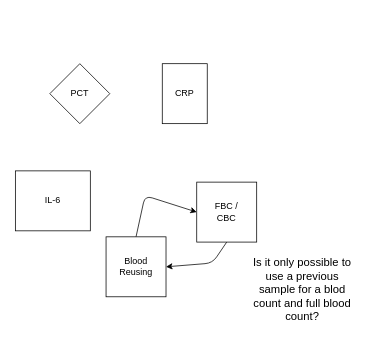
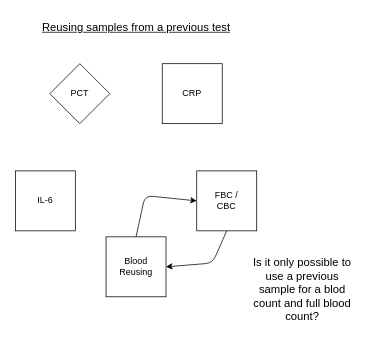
none -> (136, 27)
(185, 93) -> (192, 93)
(53, 201) -> (45, 201)
(227, 212) -> (227, 201)
